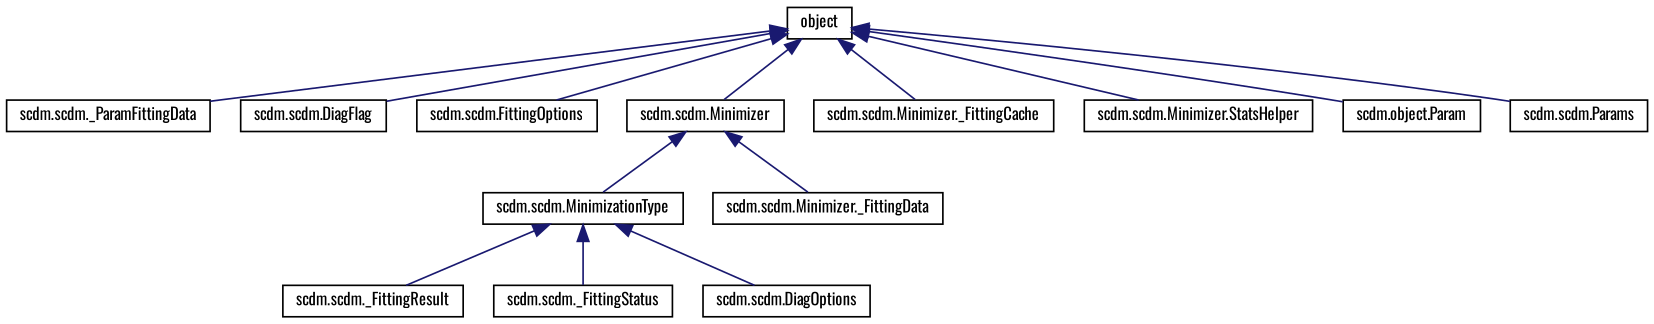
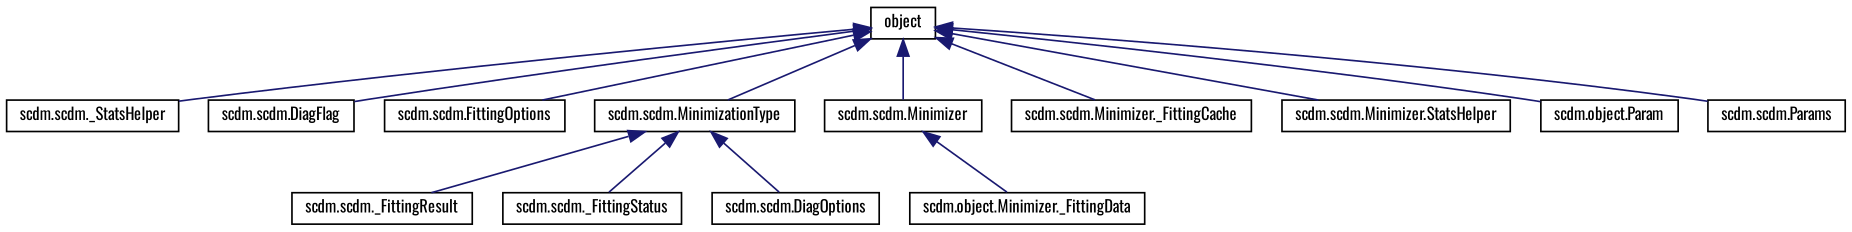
(108, 116) -> (93, 116)
(638, 167) -> (791, 73)
(828, 208) -> (1027, 208)
